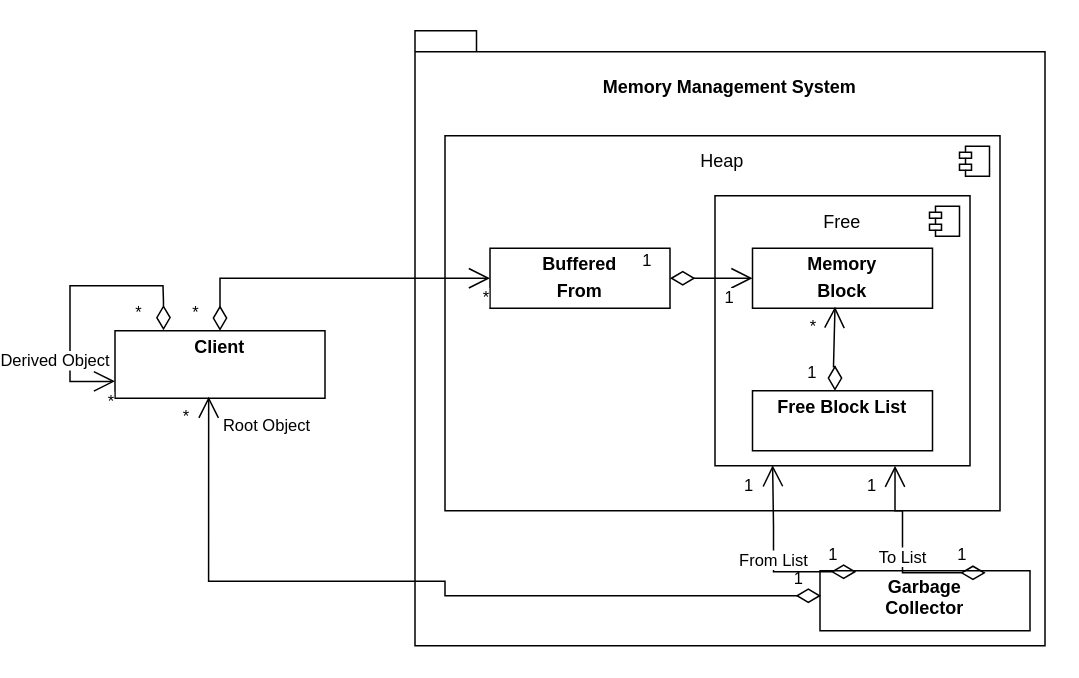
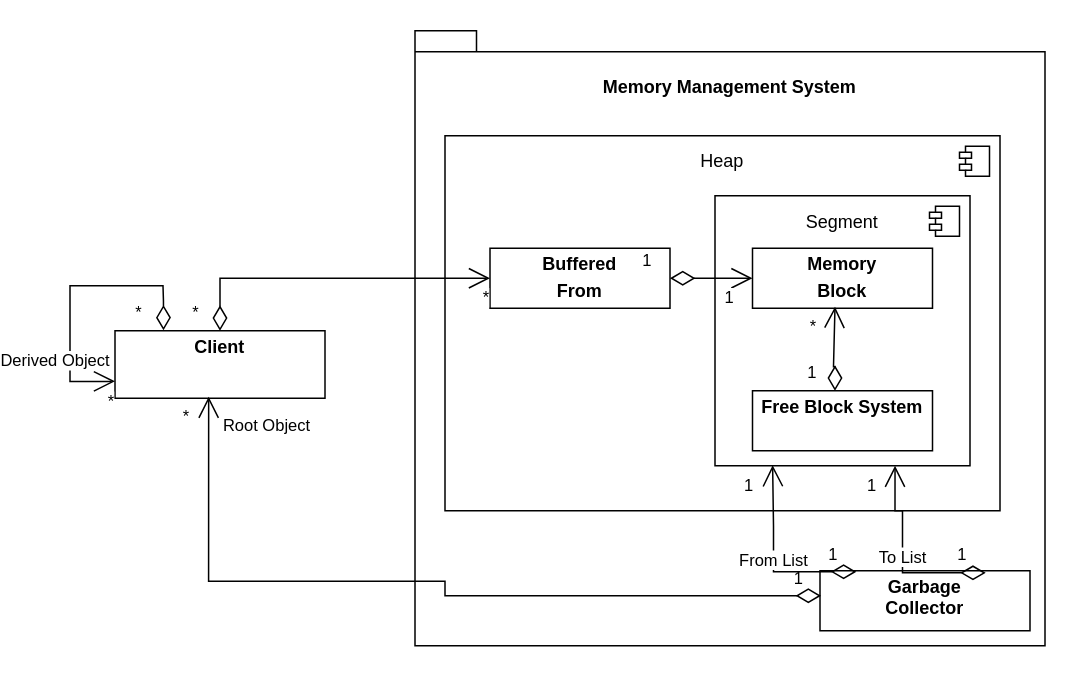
(842, 331) -> (842, 331)
(818, 402) -> (831, 402)
